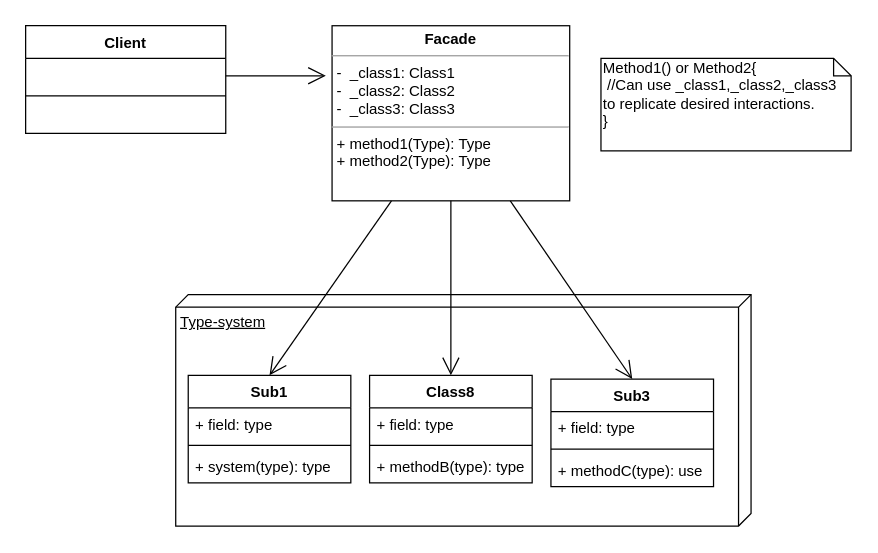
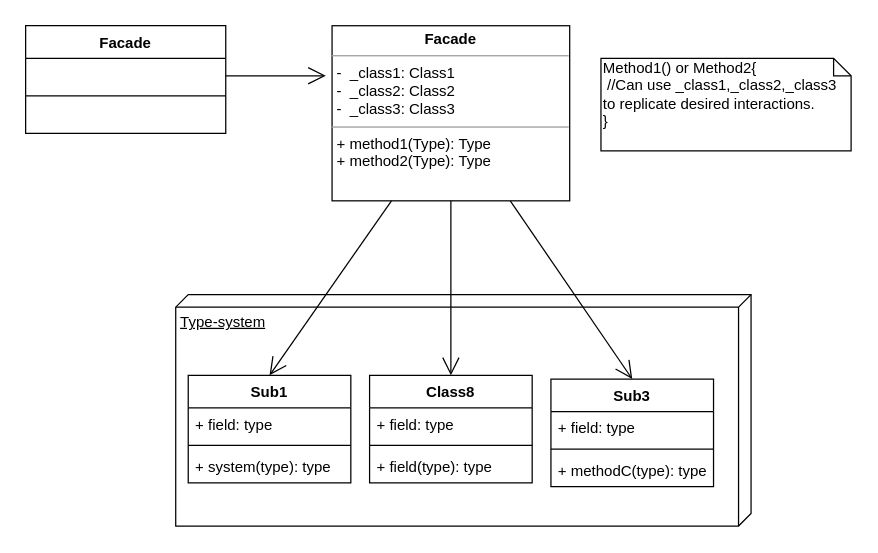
(125, 43) -> (125, 43)
(459, 467) -> (446, 467)
(636, 471) -> (640, 471)
